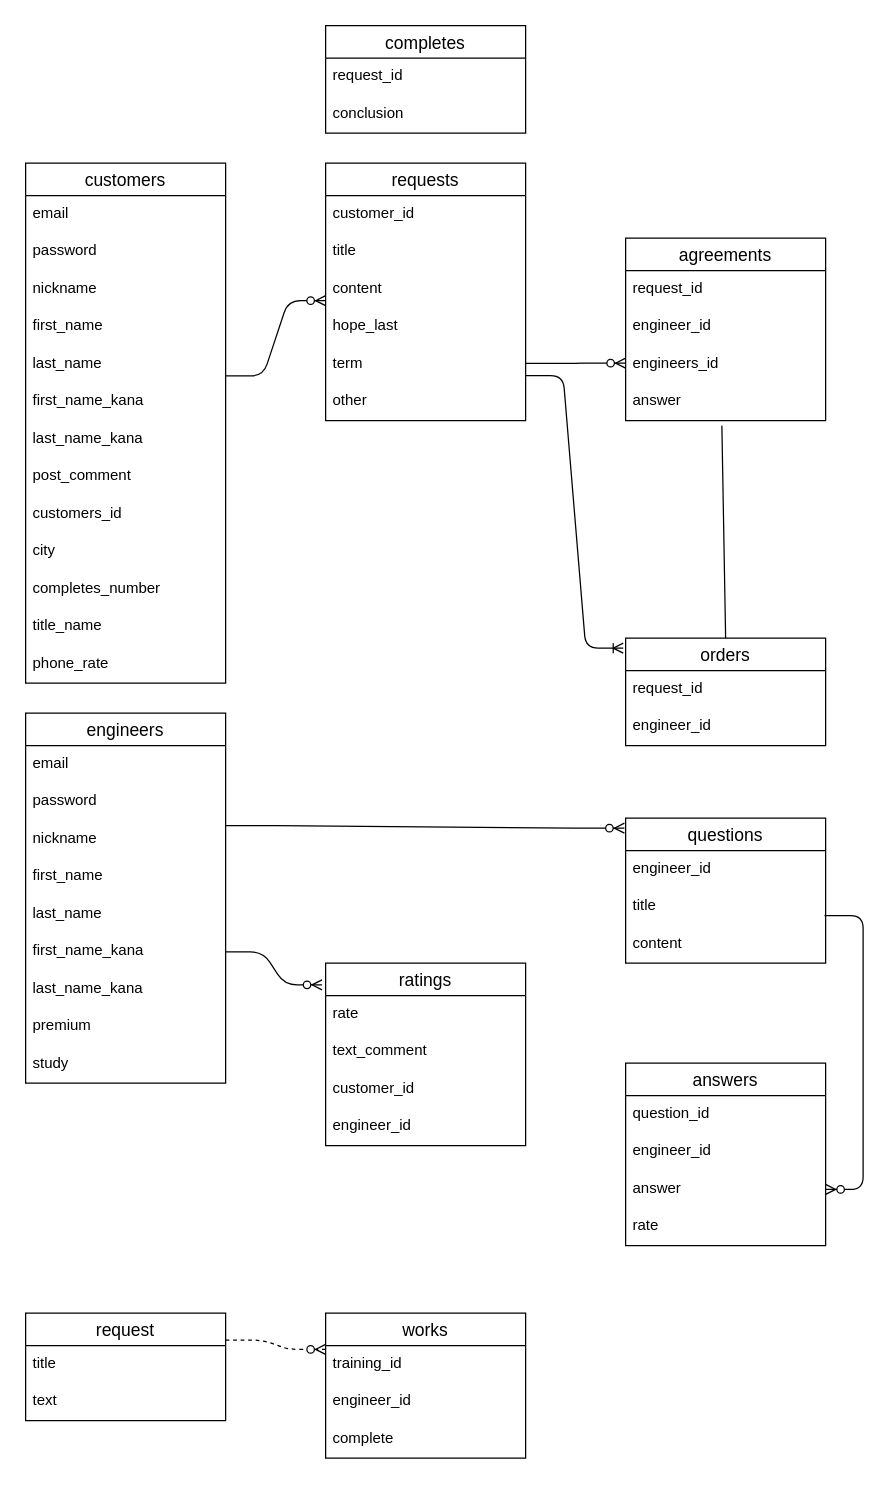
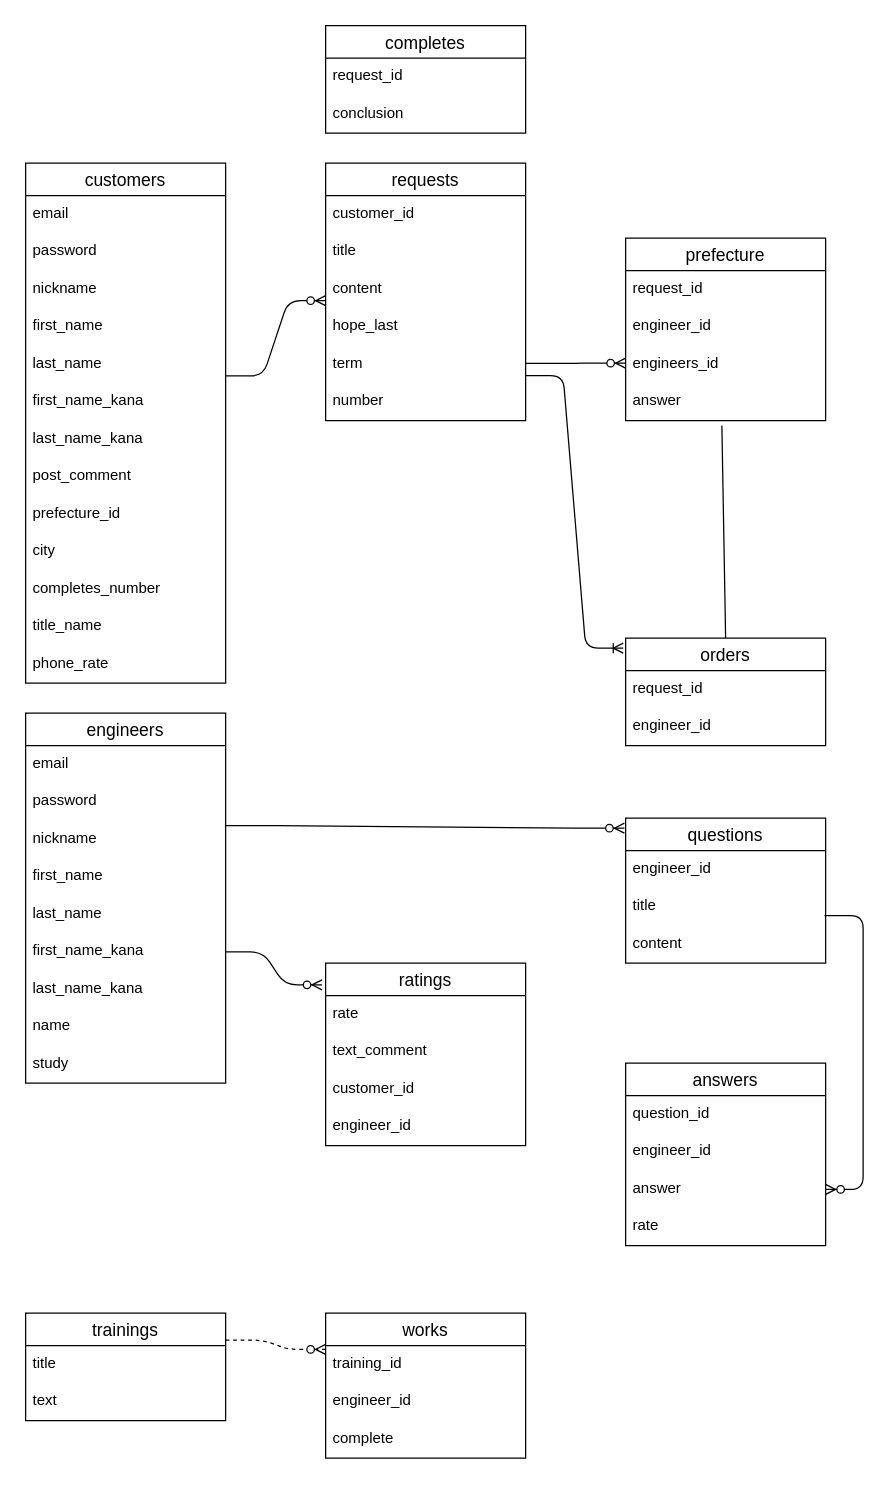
(725, 255) -> (725, 255)
(354, 400) -> (358, 400)
(81, 513) -> (85, 513)
(60, 1025) -> (49, 1025)
(125, 1330) -> (125, 1330)
